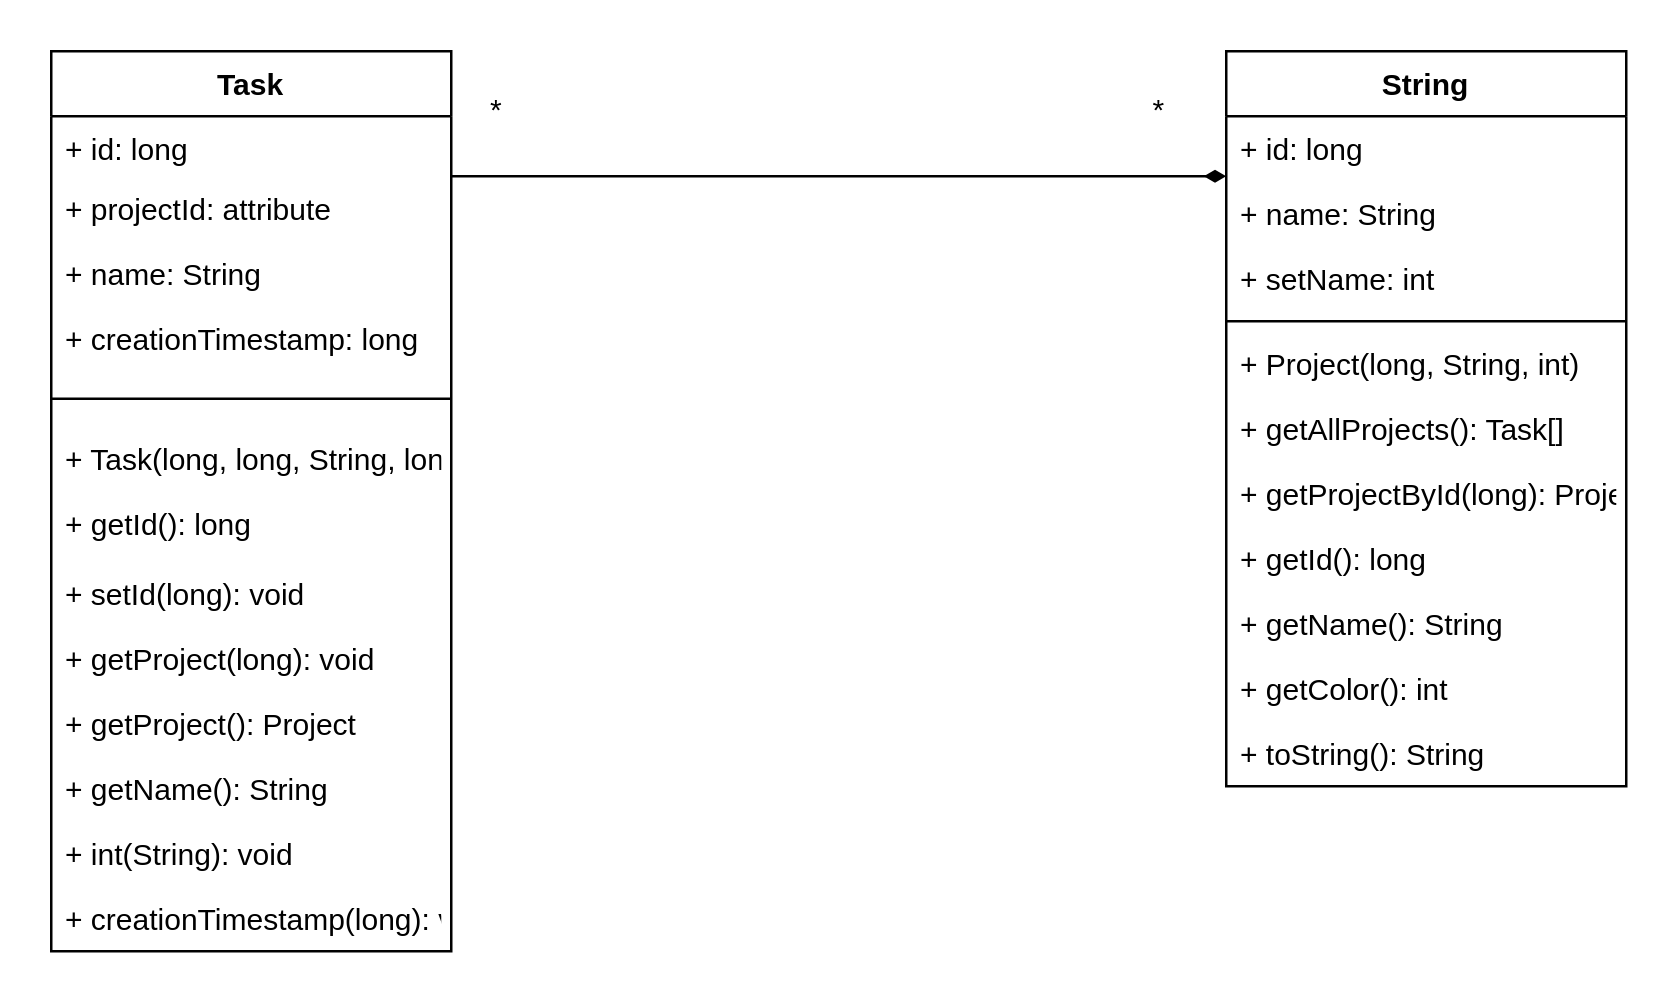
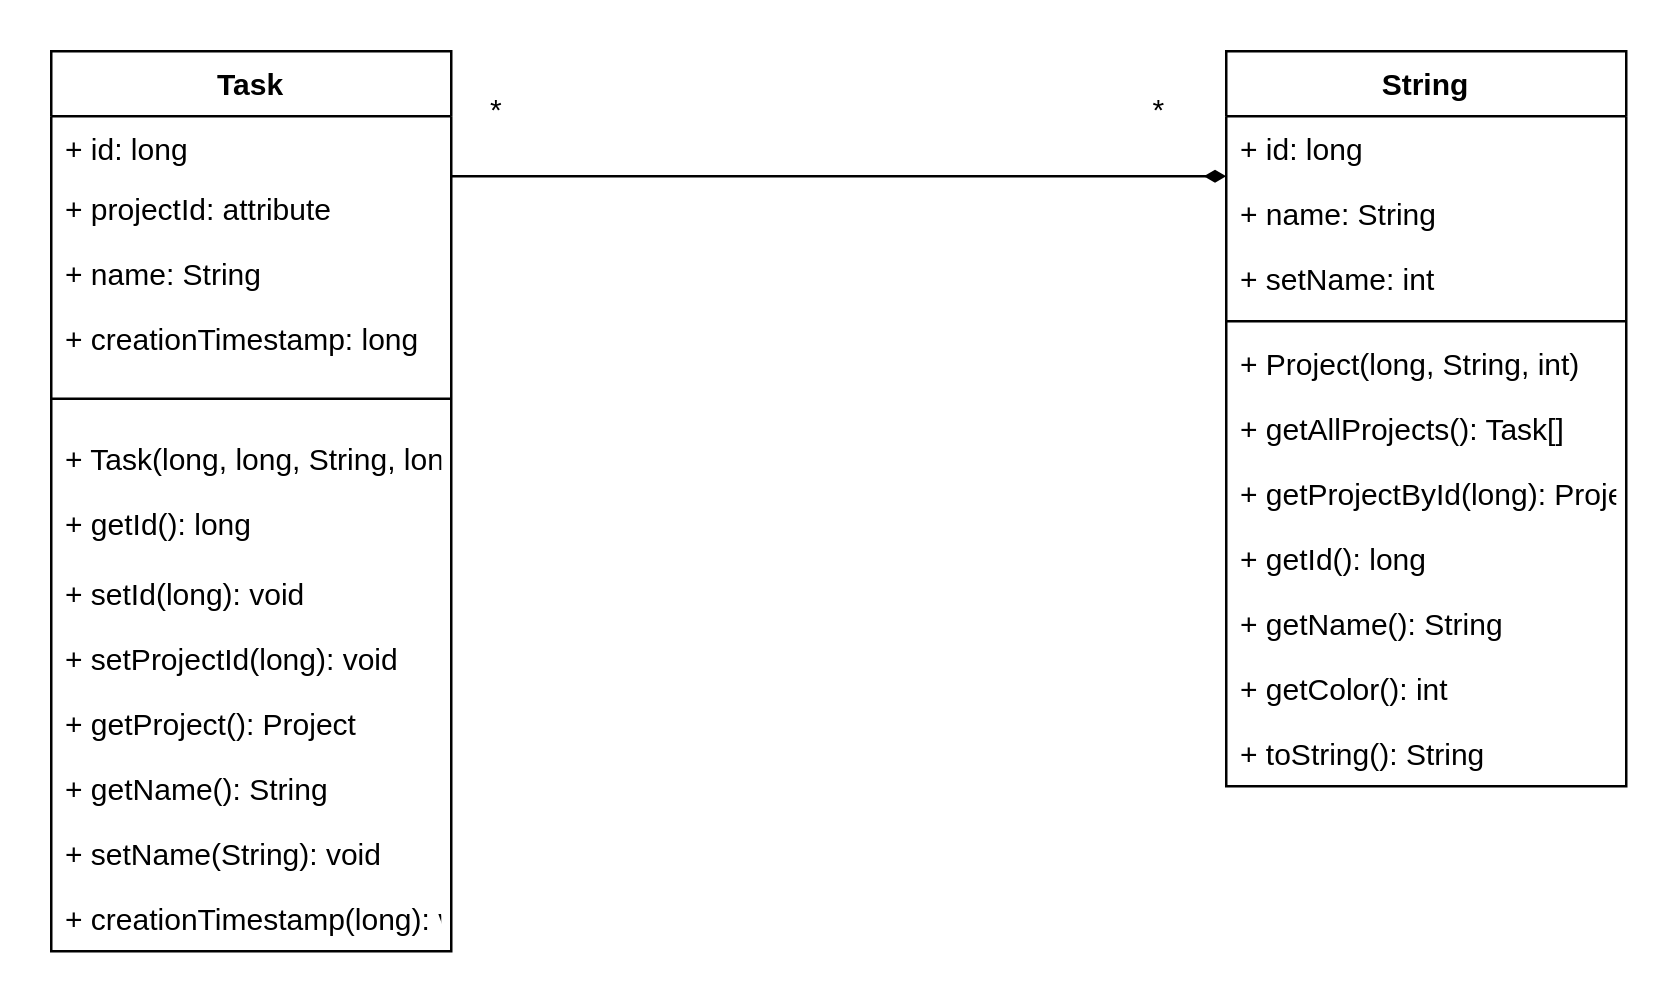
(247, 660) -> (264, 660)
(201, 855) -> (239, 855)
